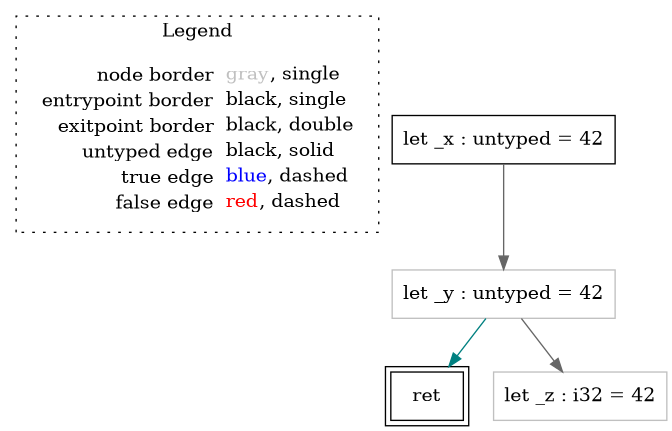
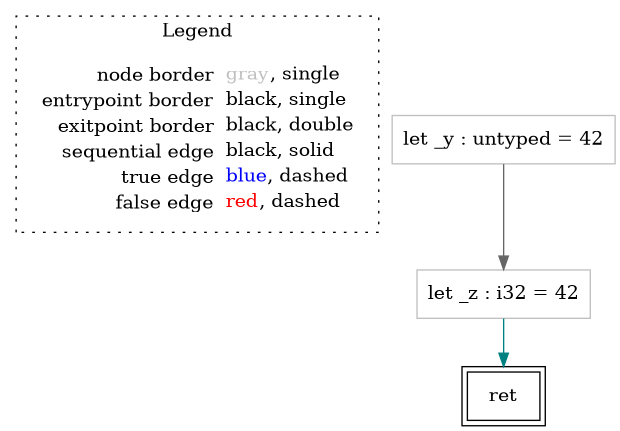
(504, 140) -> none
(151, 152) -> (141, 152)
(472, 337) -> (504, 336)
